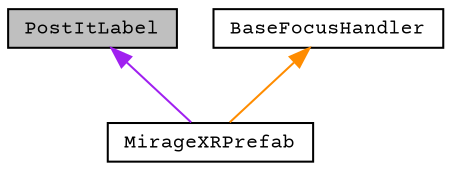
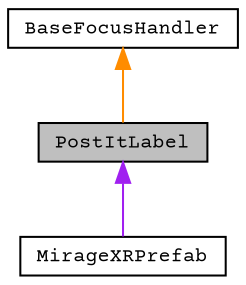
(262, 92) -> (123, 96)
